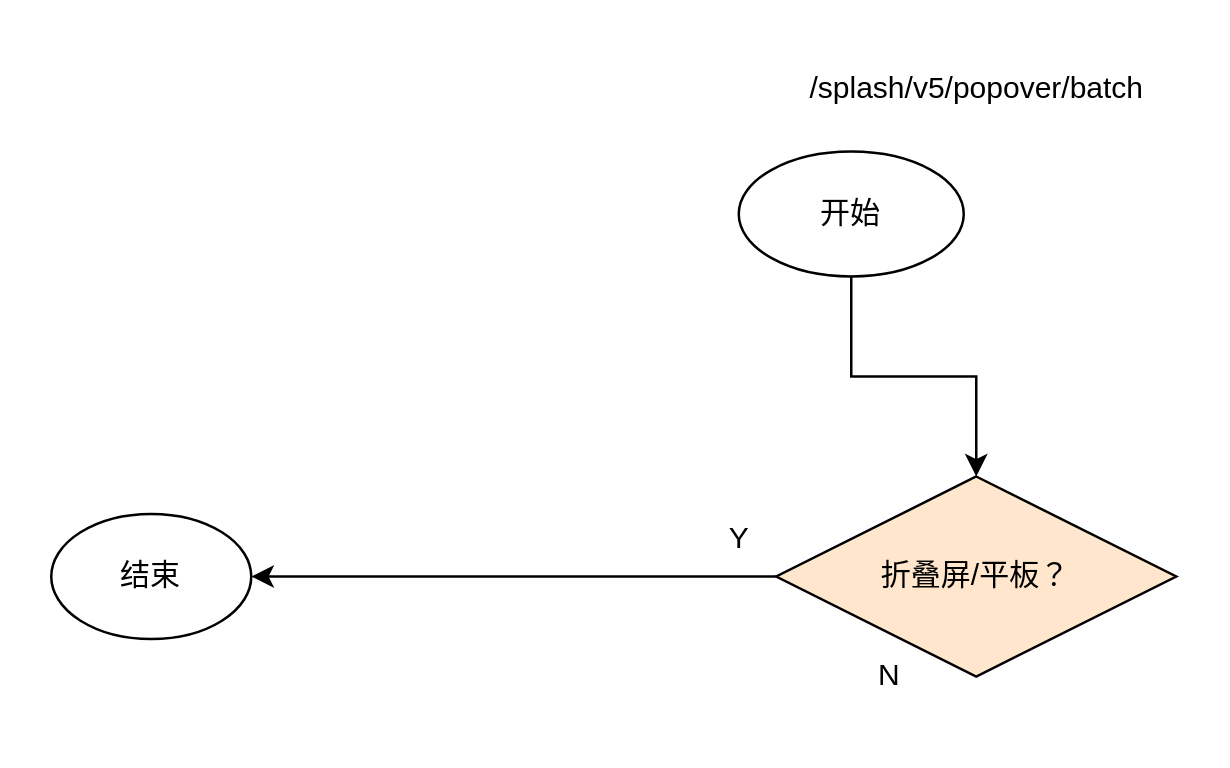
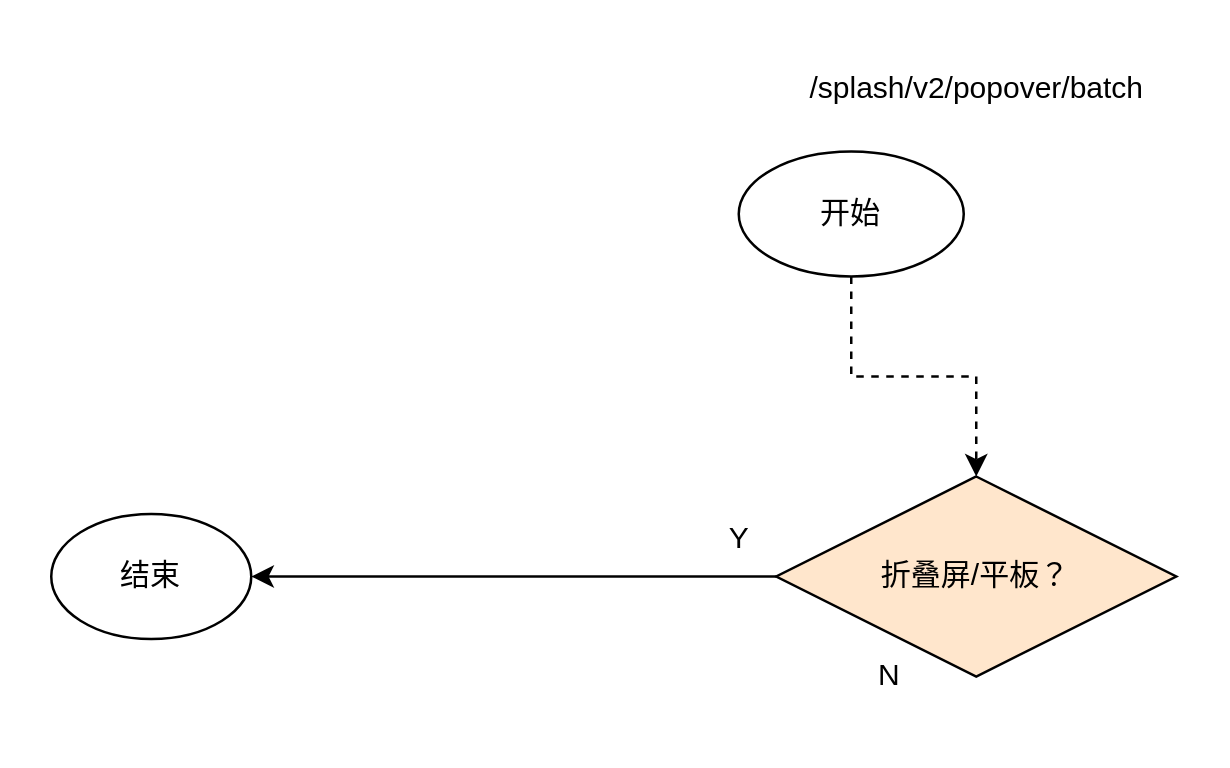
(978, 89) -> (978, 89)
(902, 376) -> (902, 376)
